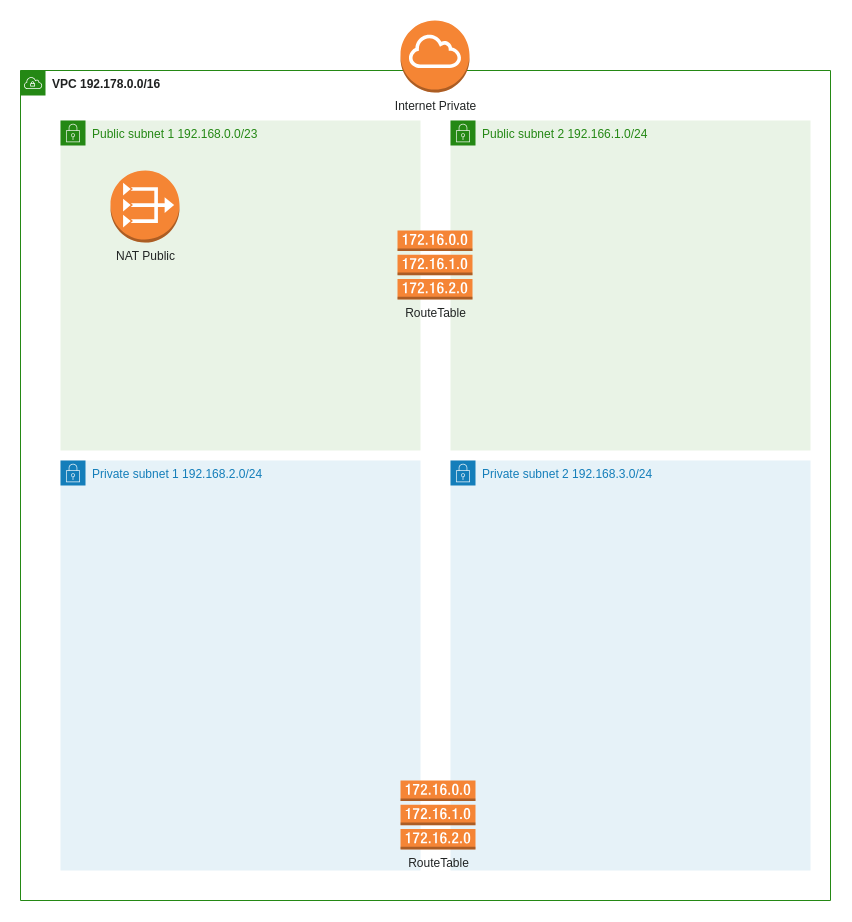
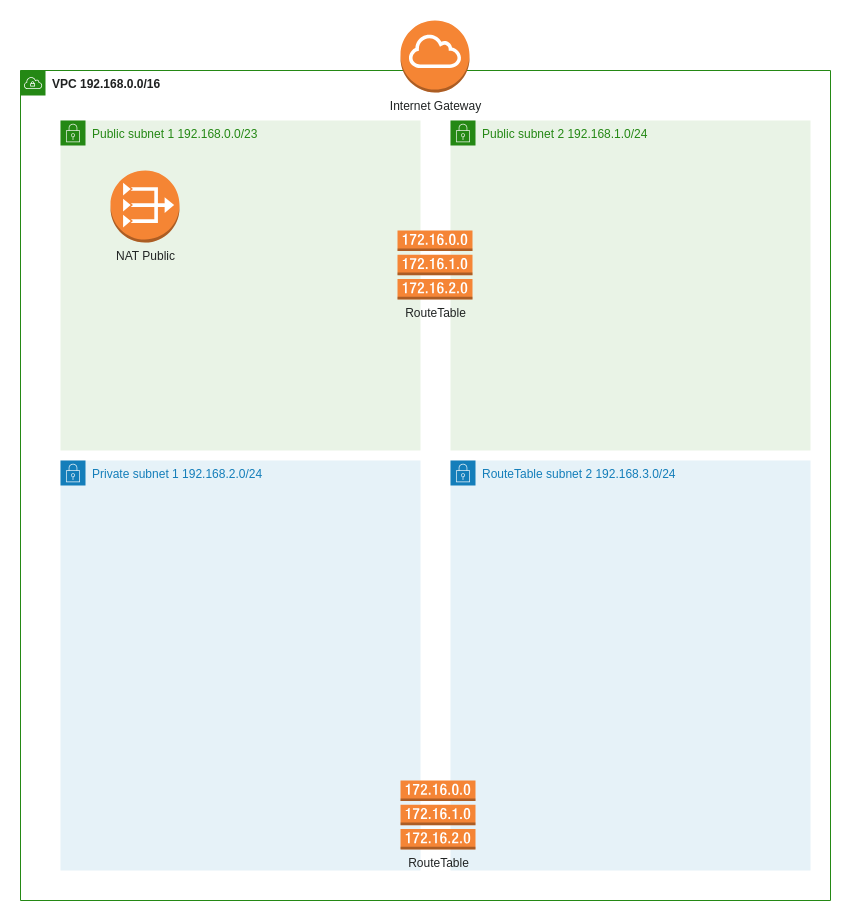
(107, 85) -> (107, 85)
(436, 107) -> (436, 107)
(571, 135) -> (571, 135)
(576, 475) -> (586, 475)
